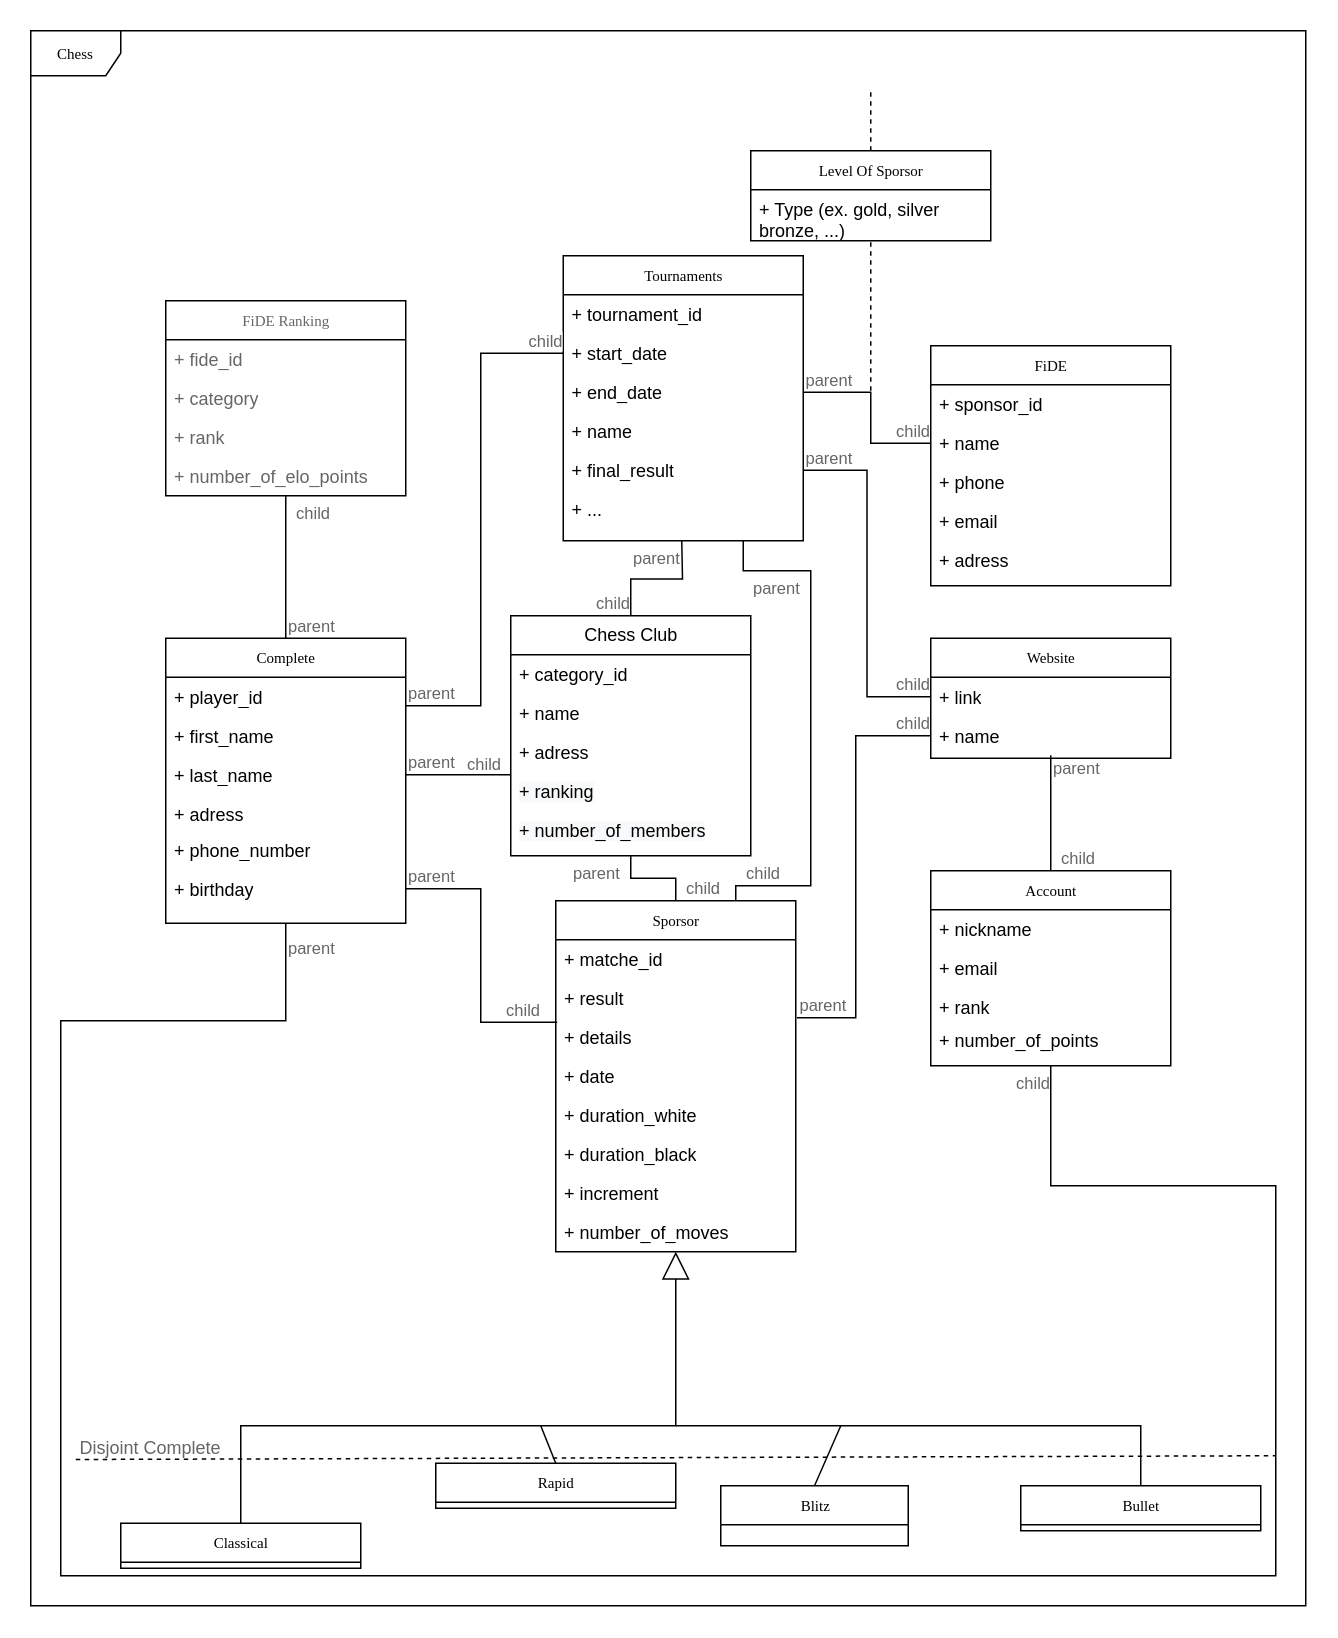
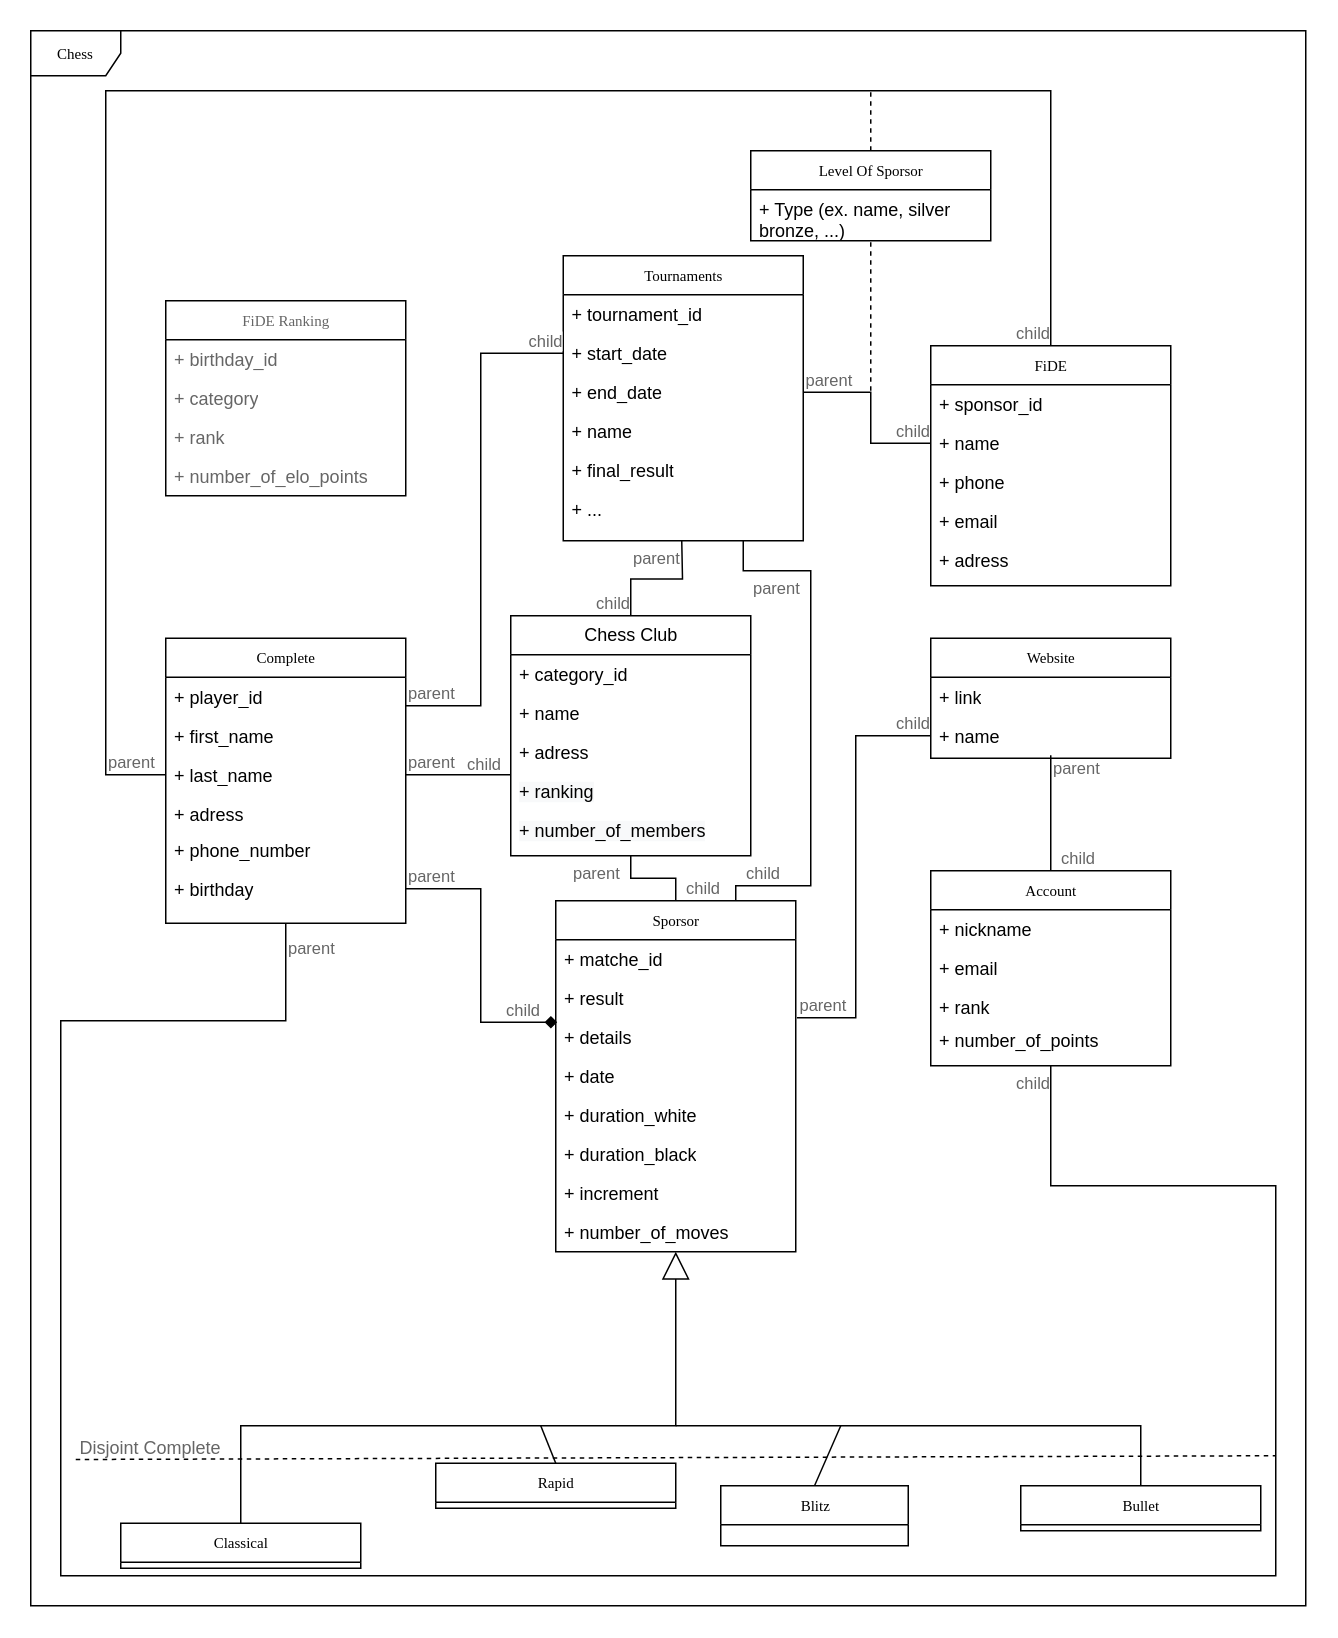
none -> (332, 91)
(872, 222) -> (872, 222)
(213, 361) -> (233, 361)
(286, 566) -> none
(867, 584) -> none
(550, 1022) -> (545, 1022)
